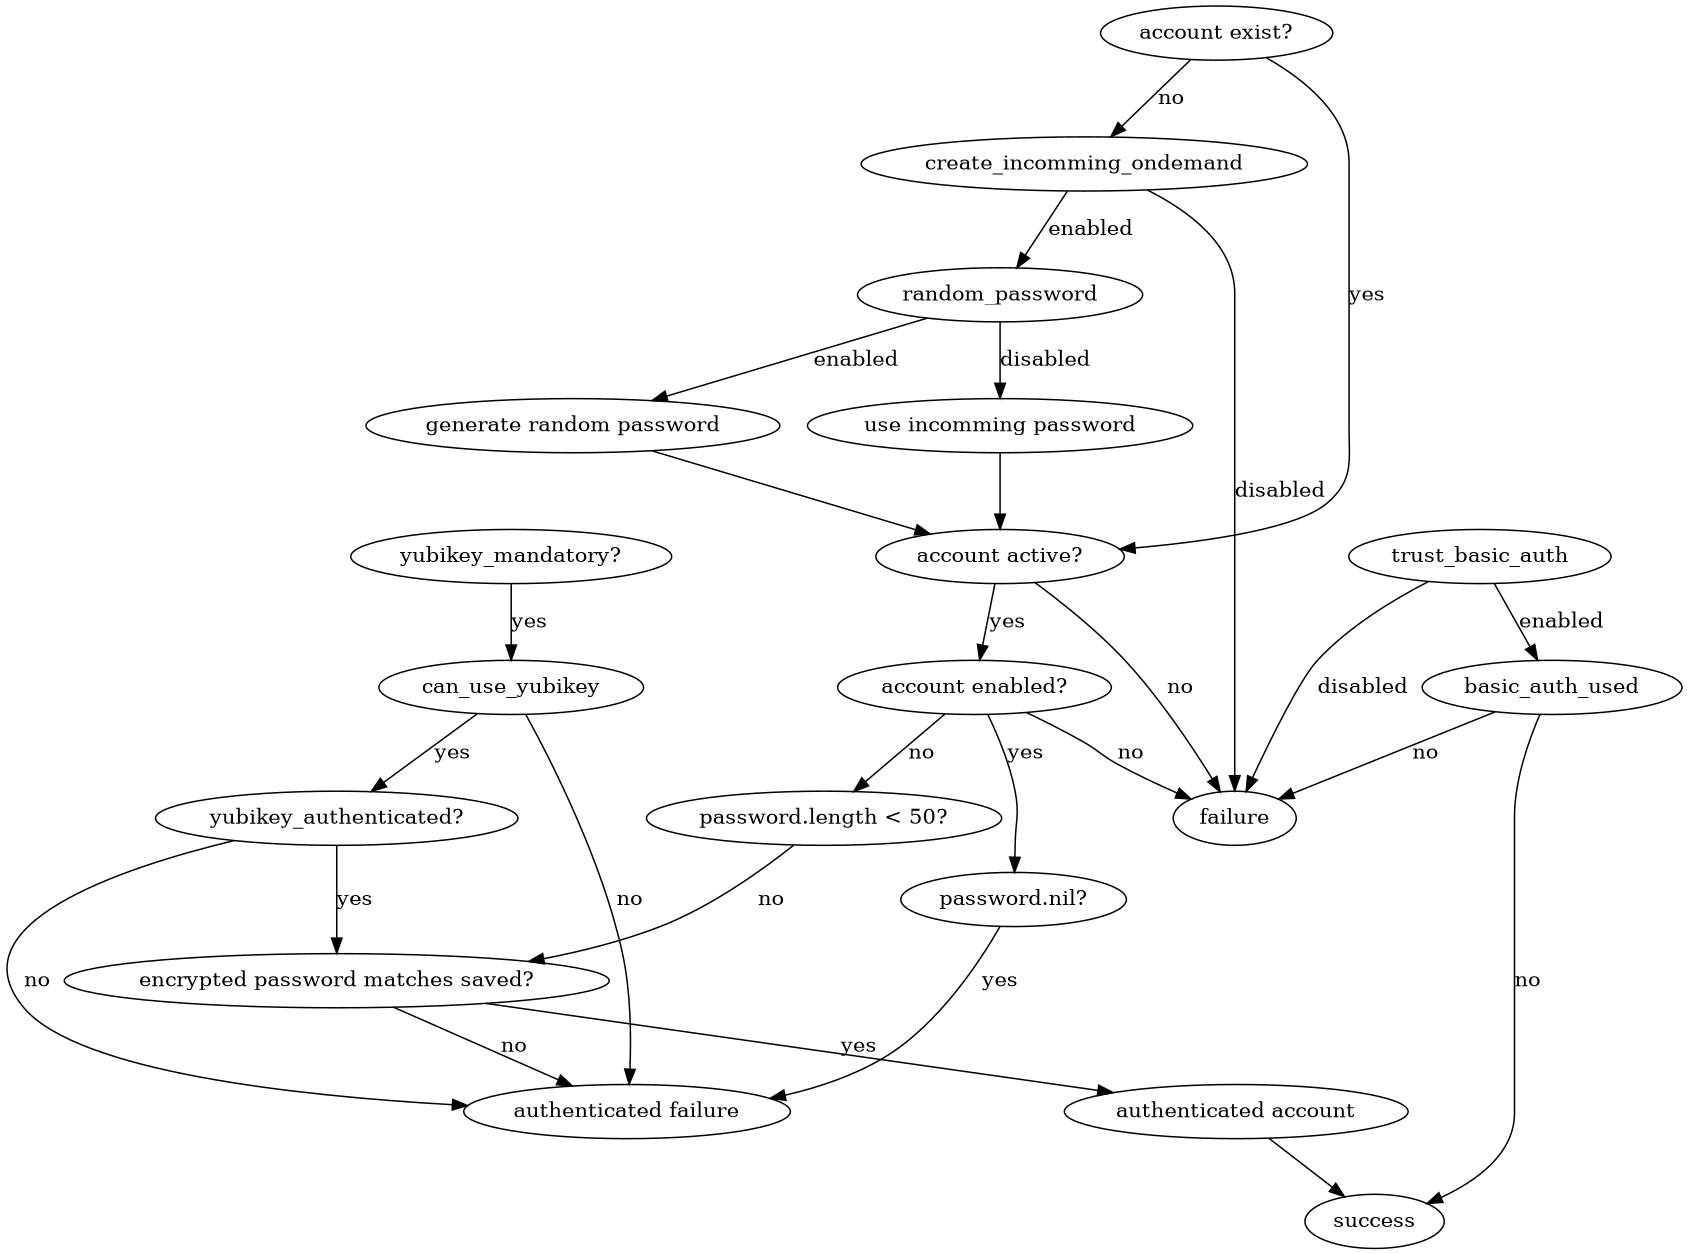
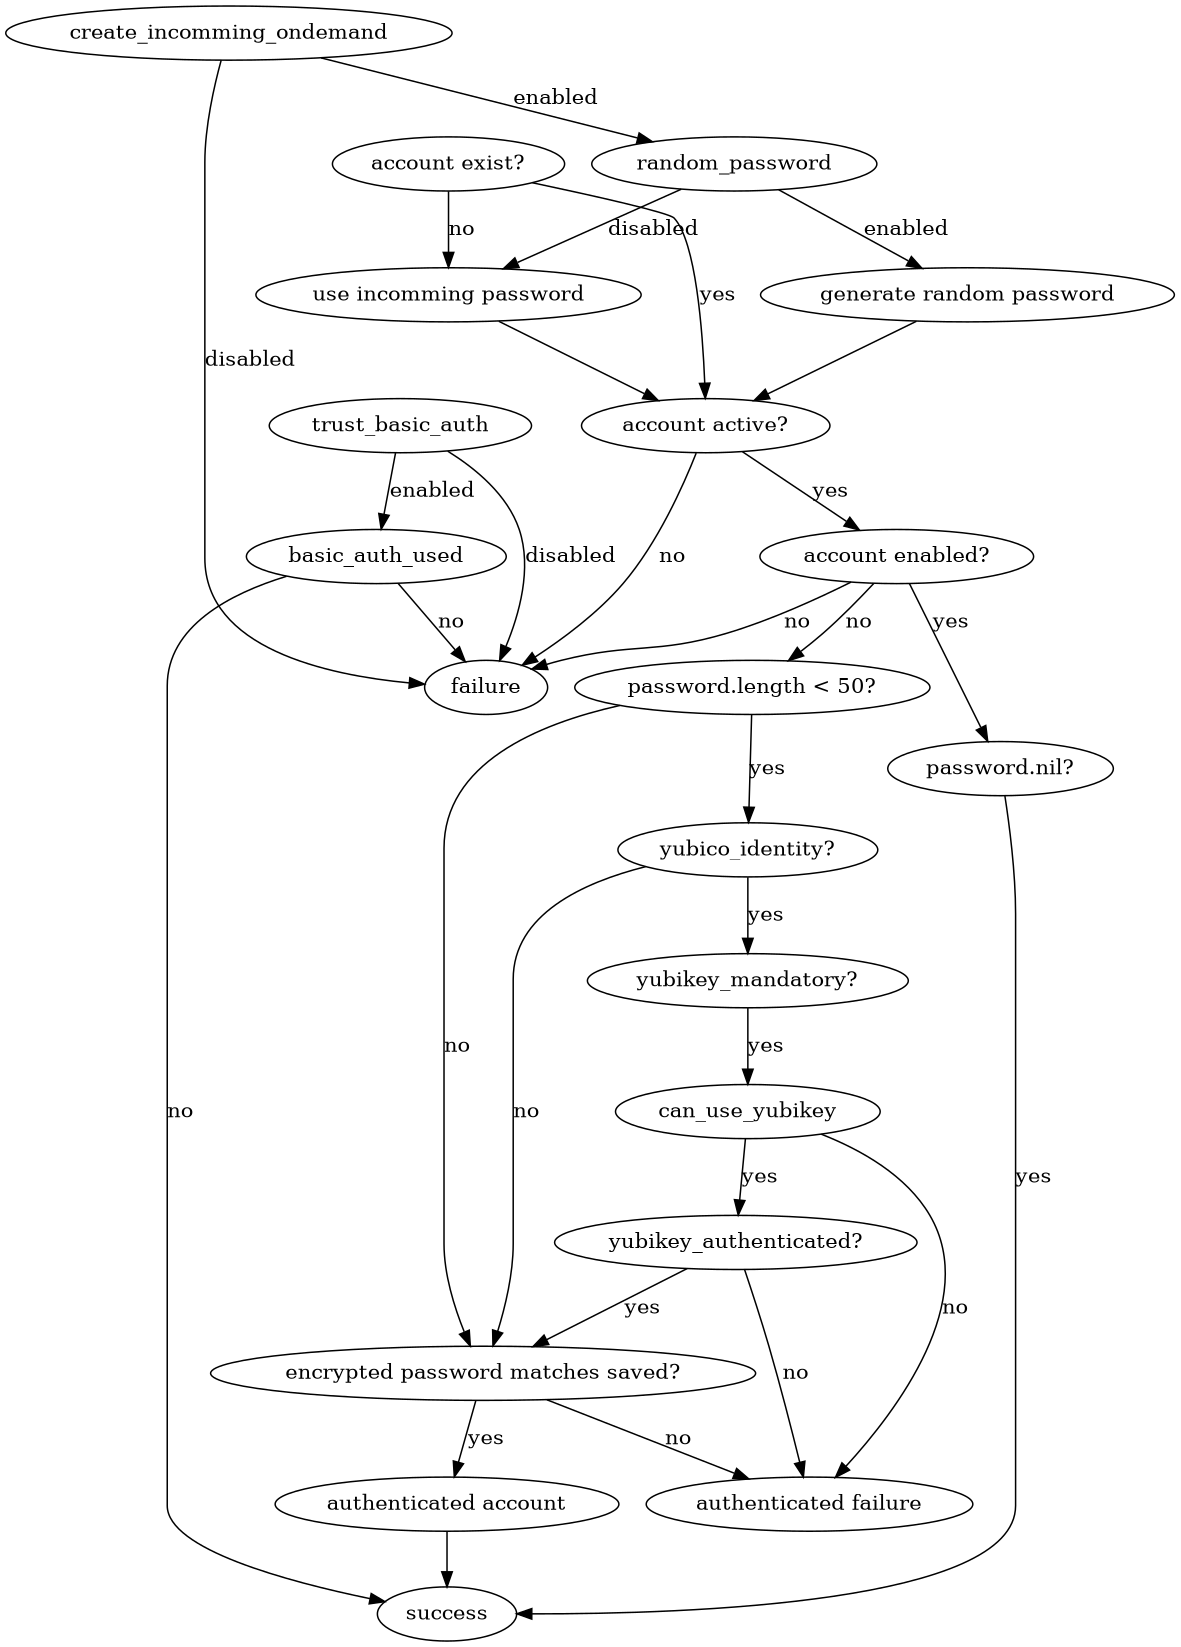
(1156, 93) -> (449, 222)
none -> (748, 850)
(912, 1037) -> (1016, 1409)
